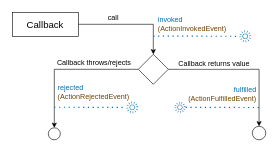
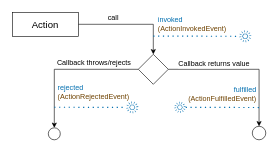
(45, 24) -> (45, 24)
